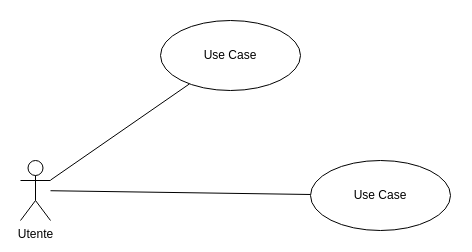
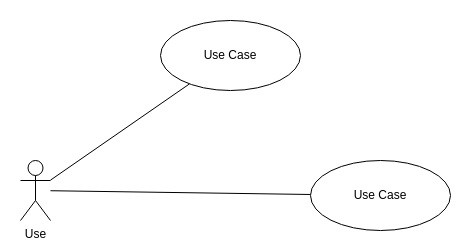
(36, 235) -> (36, 235)
